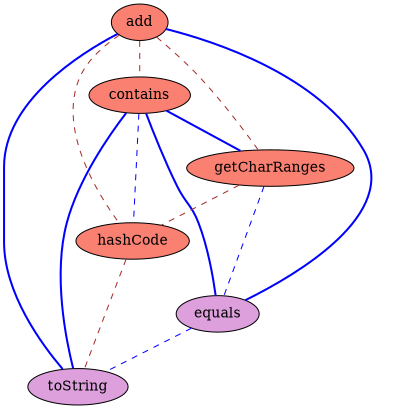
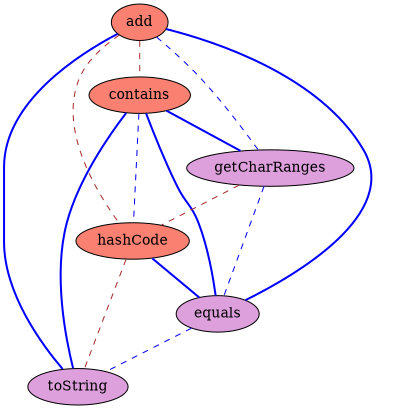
(211, 90) -> (211, 90)
(270, 168) -> (270, 168)
none -> (176, 278)
